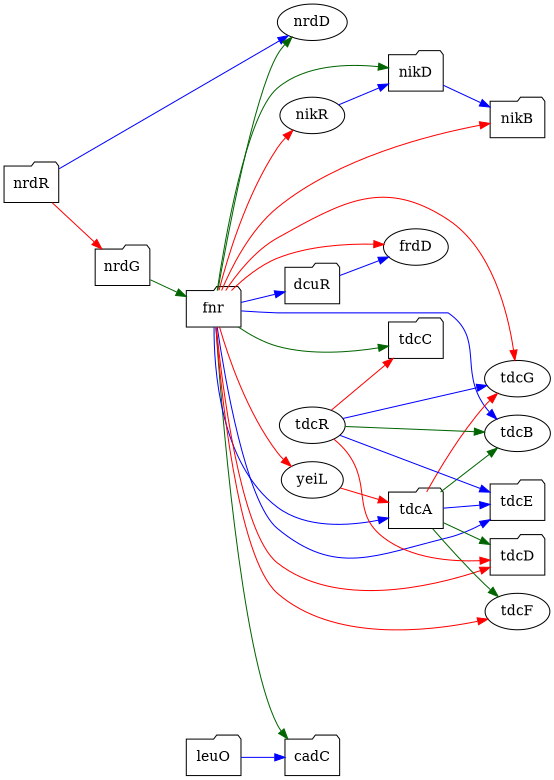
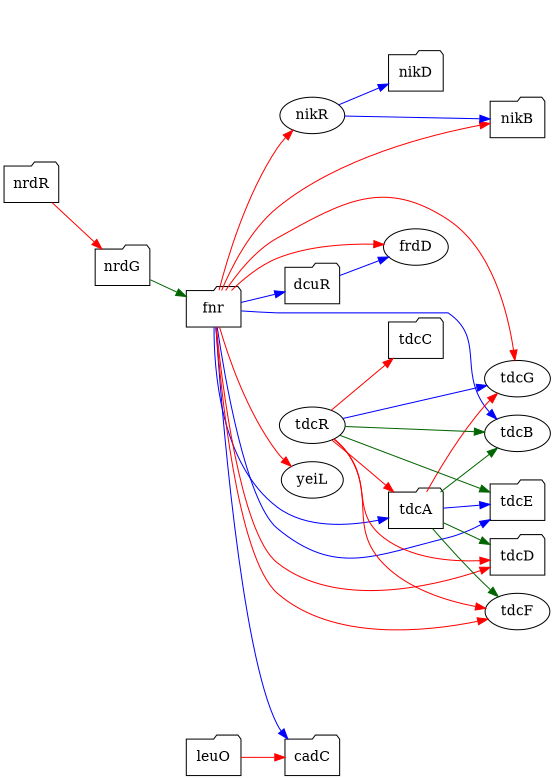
(312, 22) -> none
(462, 94) -> (412, 117)
(265, 106) -> none
(306, 351) -> none
(410, 462) -> (410, 462)
(355, 492) -> (362, 465)
(235, 532) -> (235, 532)
none -> (373, 550)
(258, 757) -> (258, 757)
